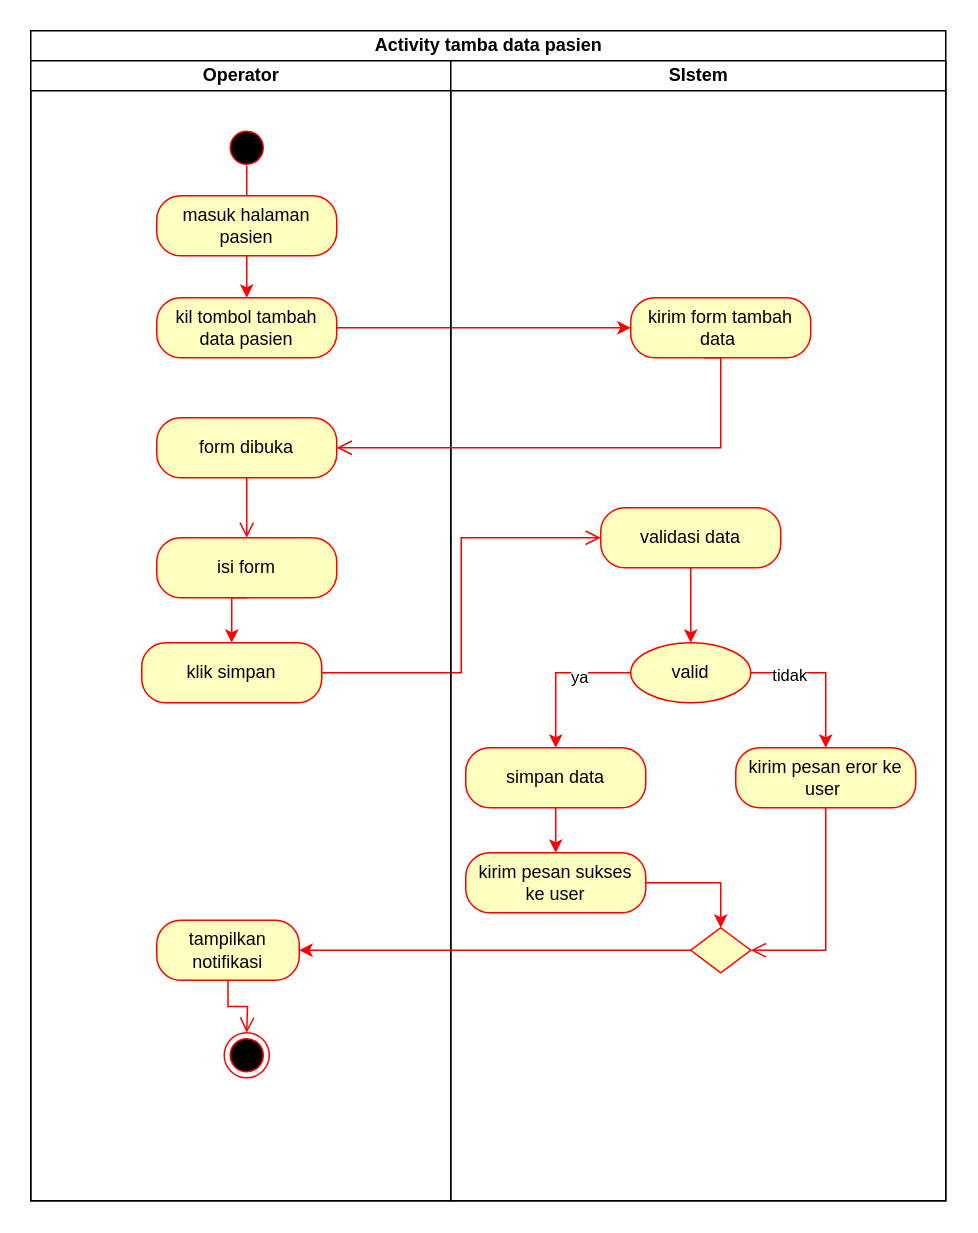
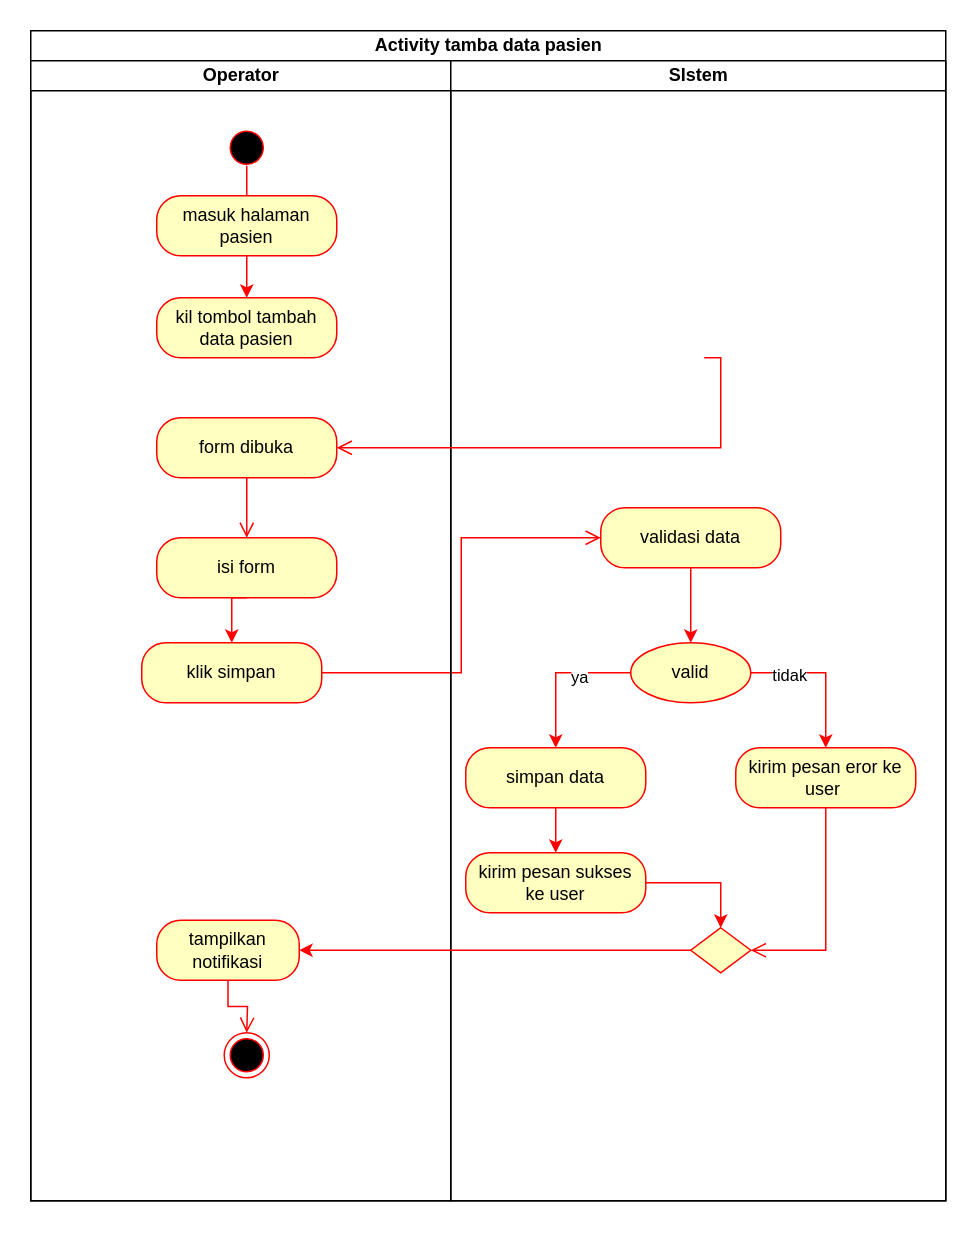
(479, 328) -> none
(721, 328) -> none
